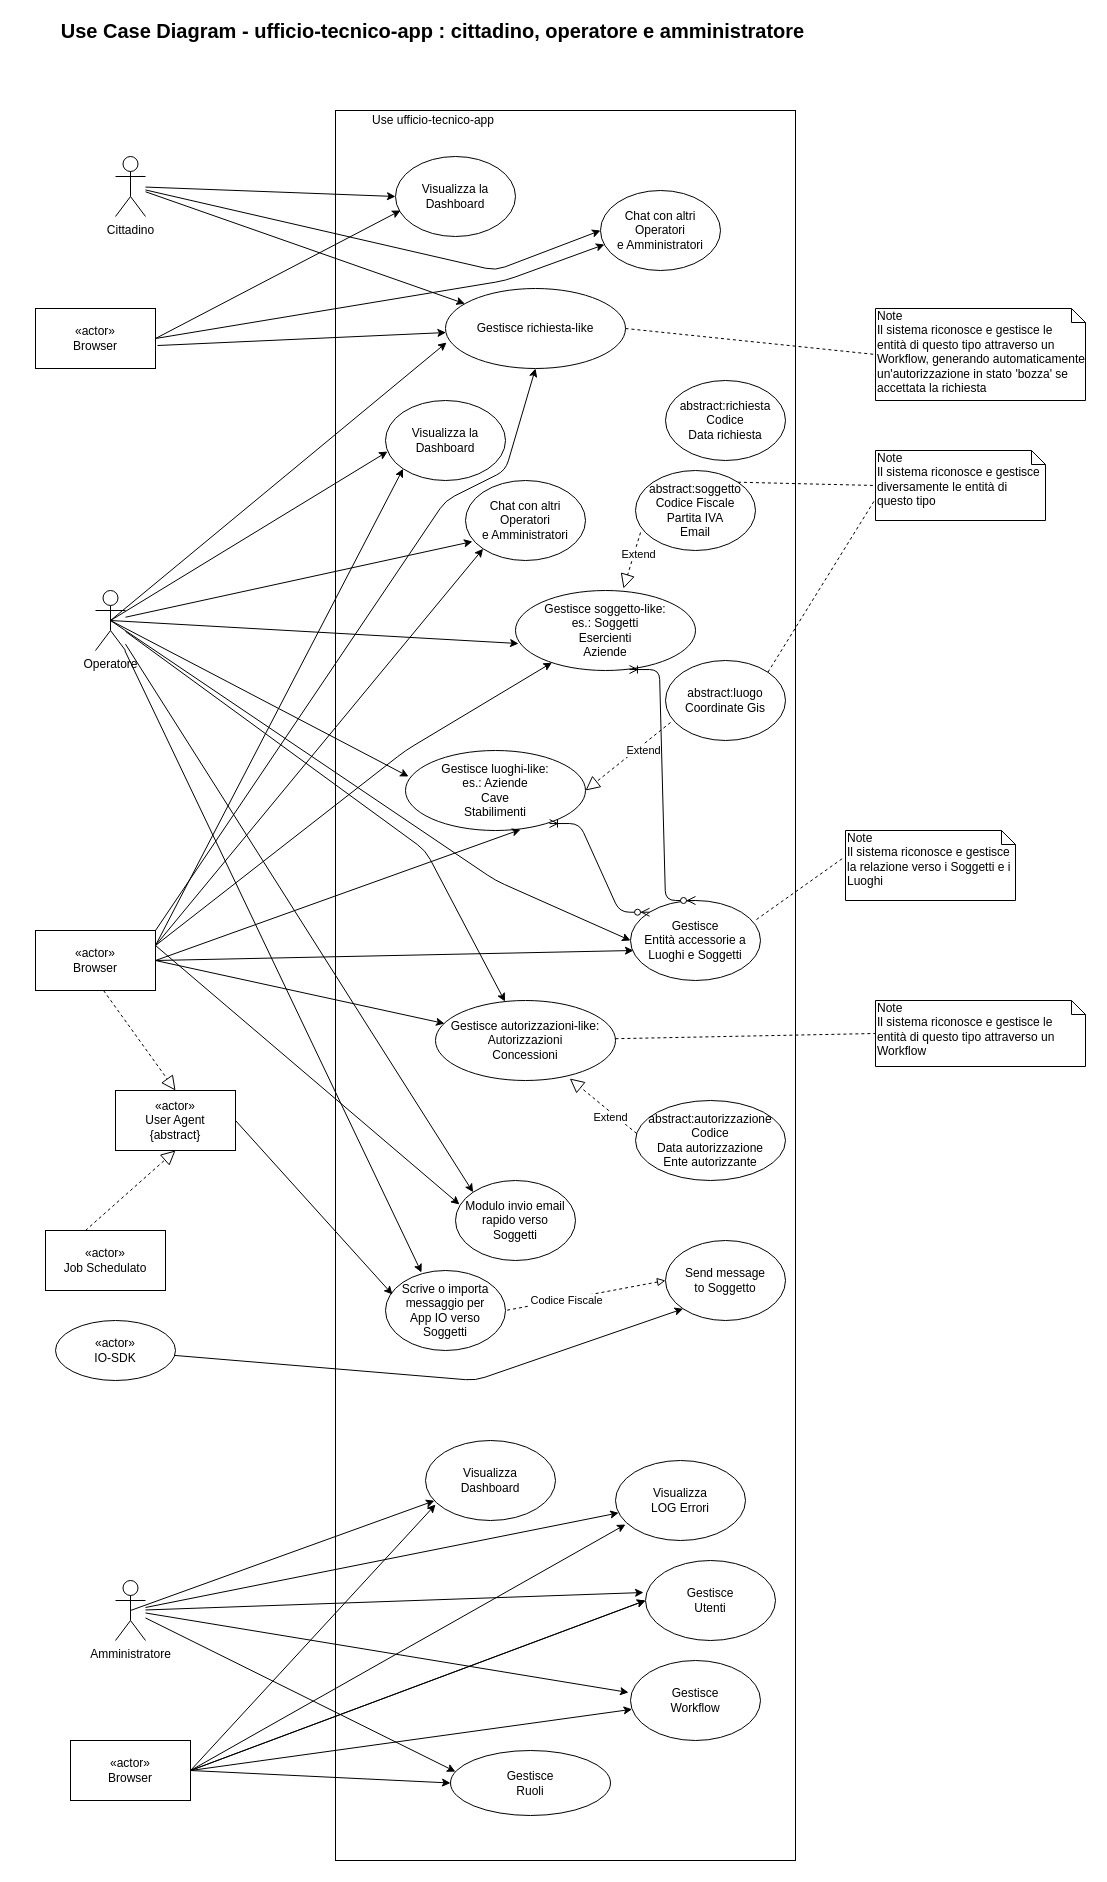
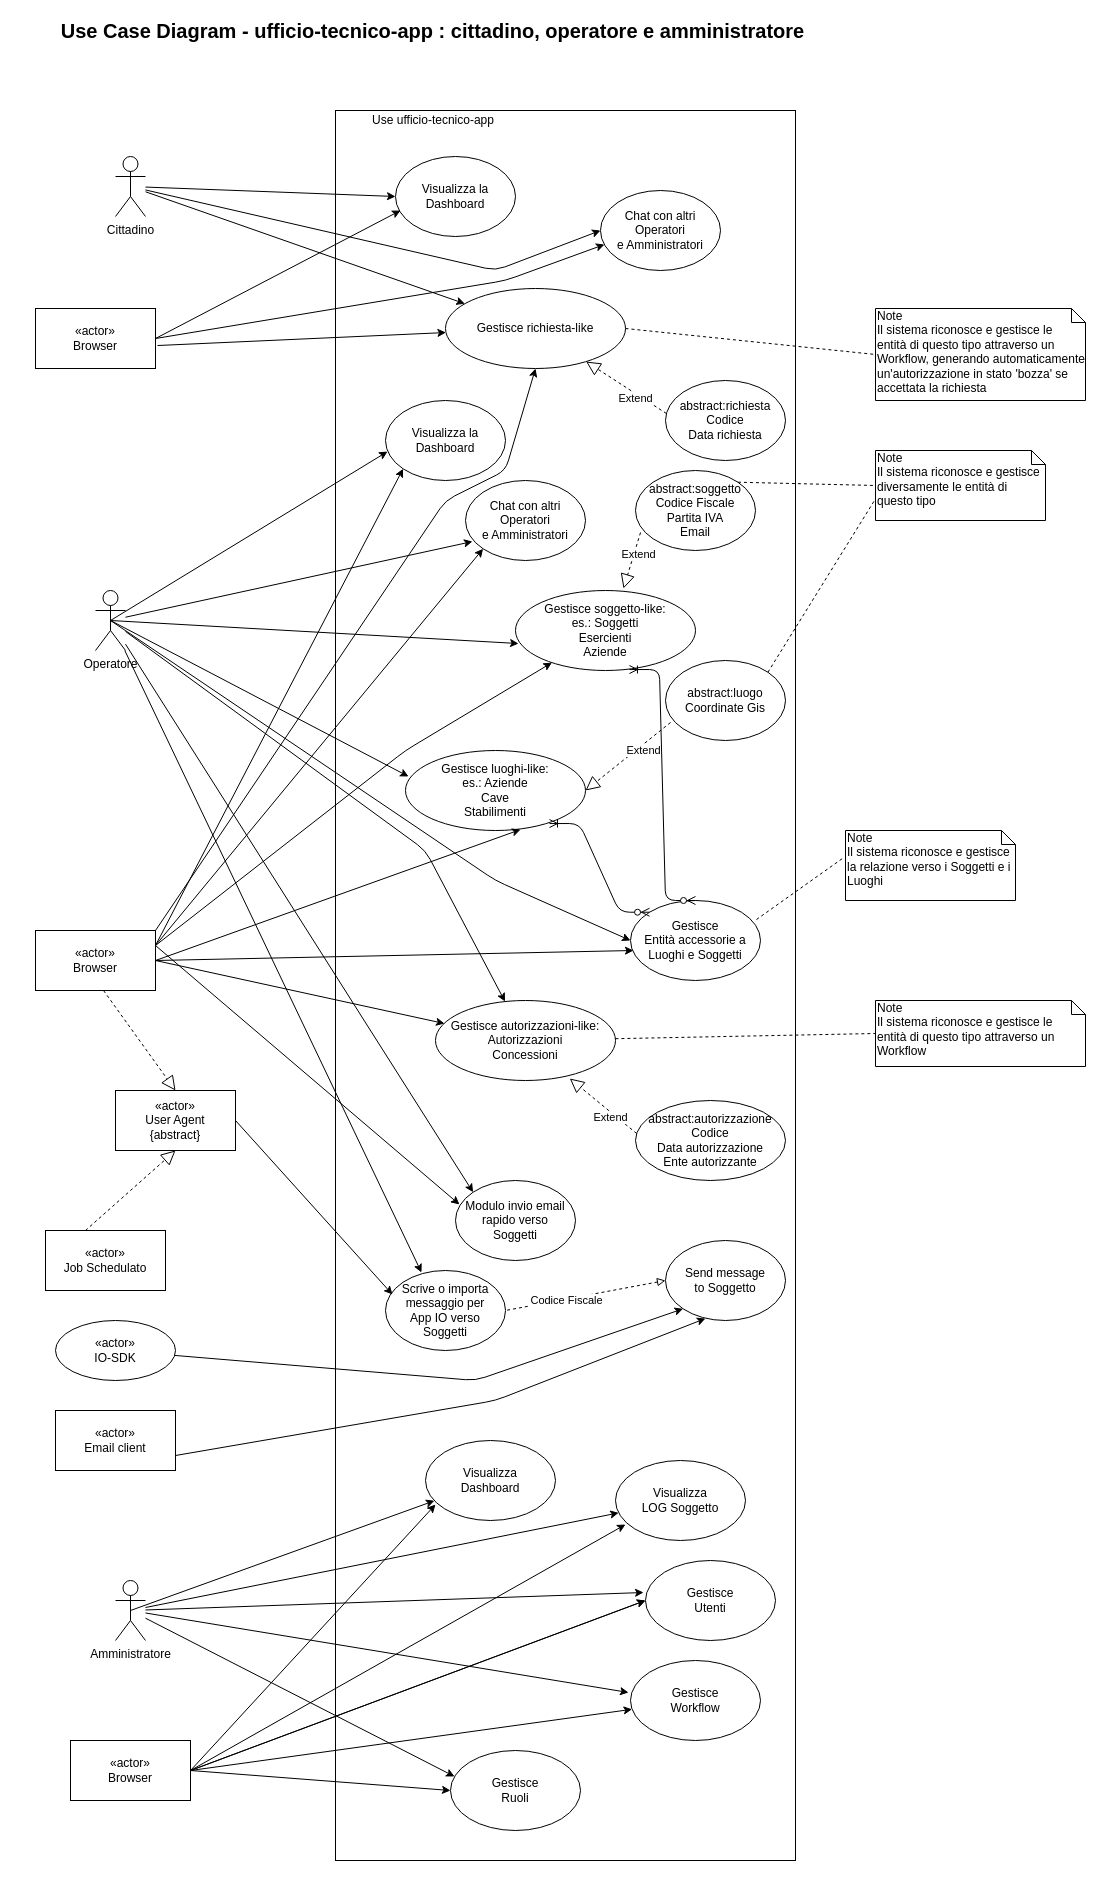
none -> (632, 391)
(283, 477) -> none
none -> (438, 1410)
none -> (116, 1441)
(681, 1501) -> (681, 1501)
(531, 1783) -> (516, 1791)
